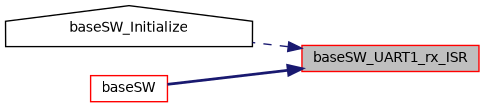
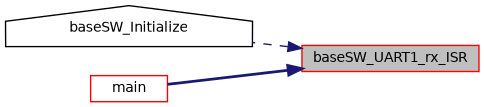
(129, 89) -> (129, 89)
